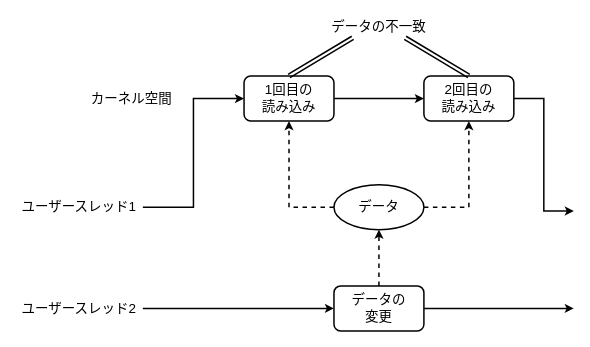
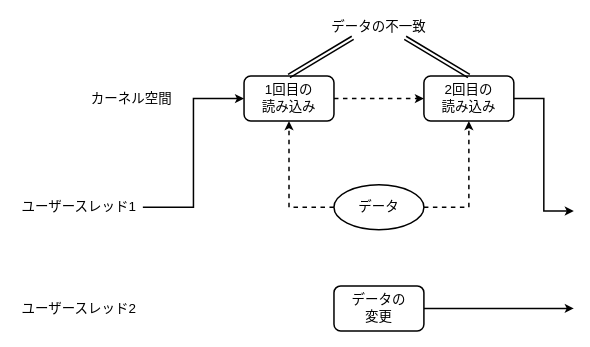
(376, 99) -> (376, 99)
(379, 262) -> none
(235, 309) -> none
